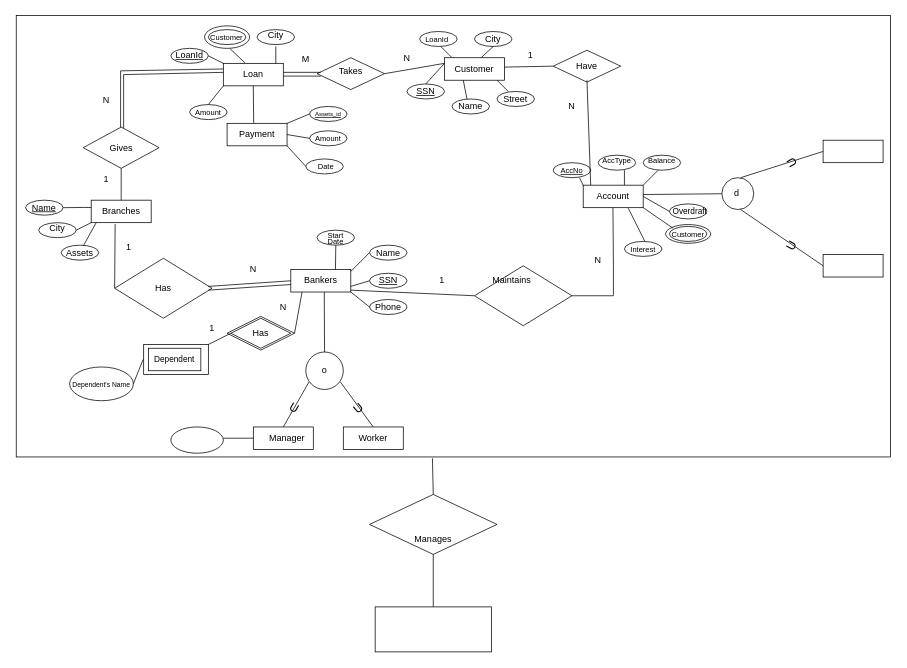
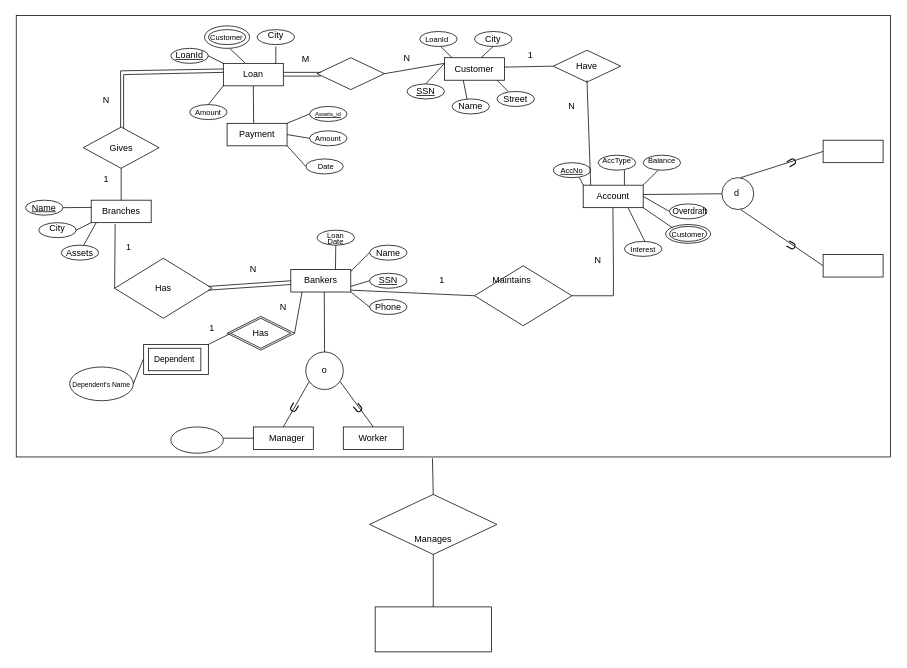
(351, 72) -> none
(336, 238) -> (336, 238)
